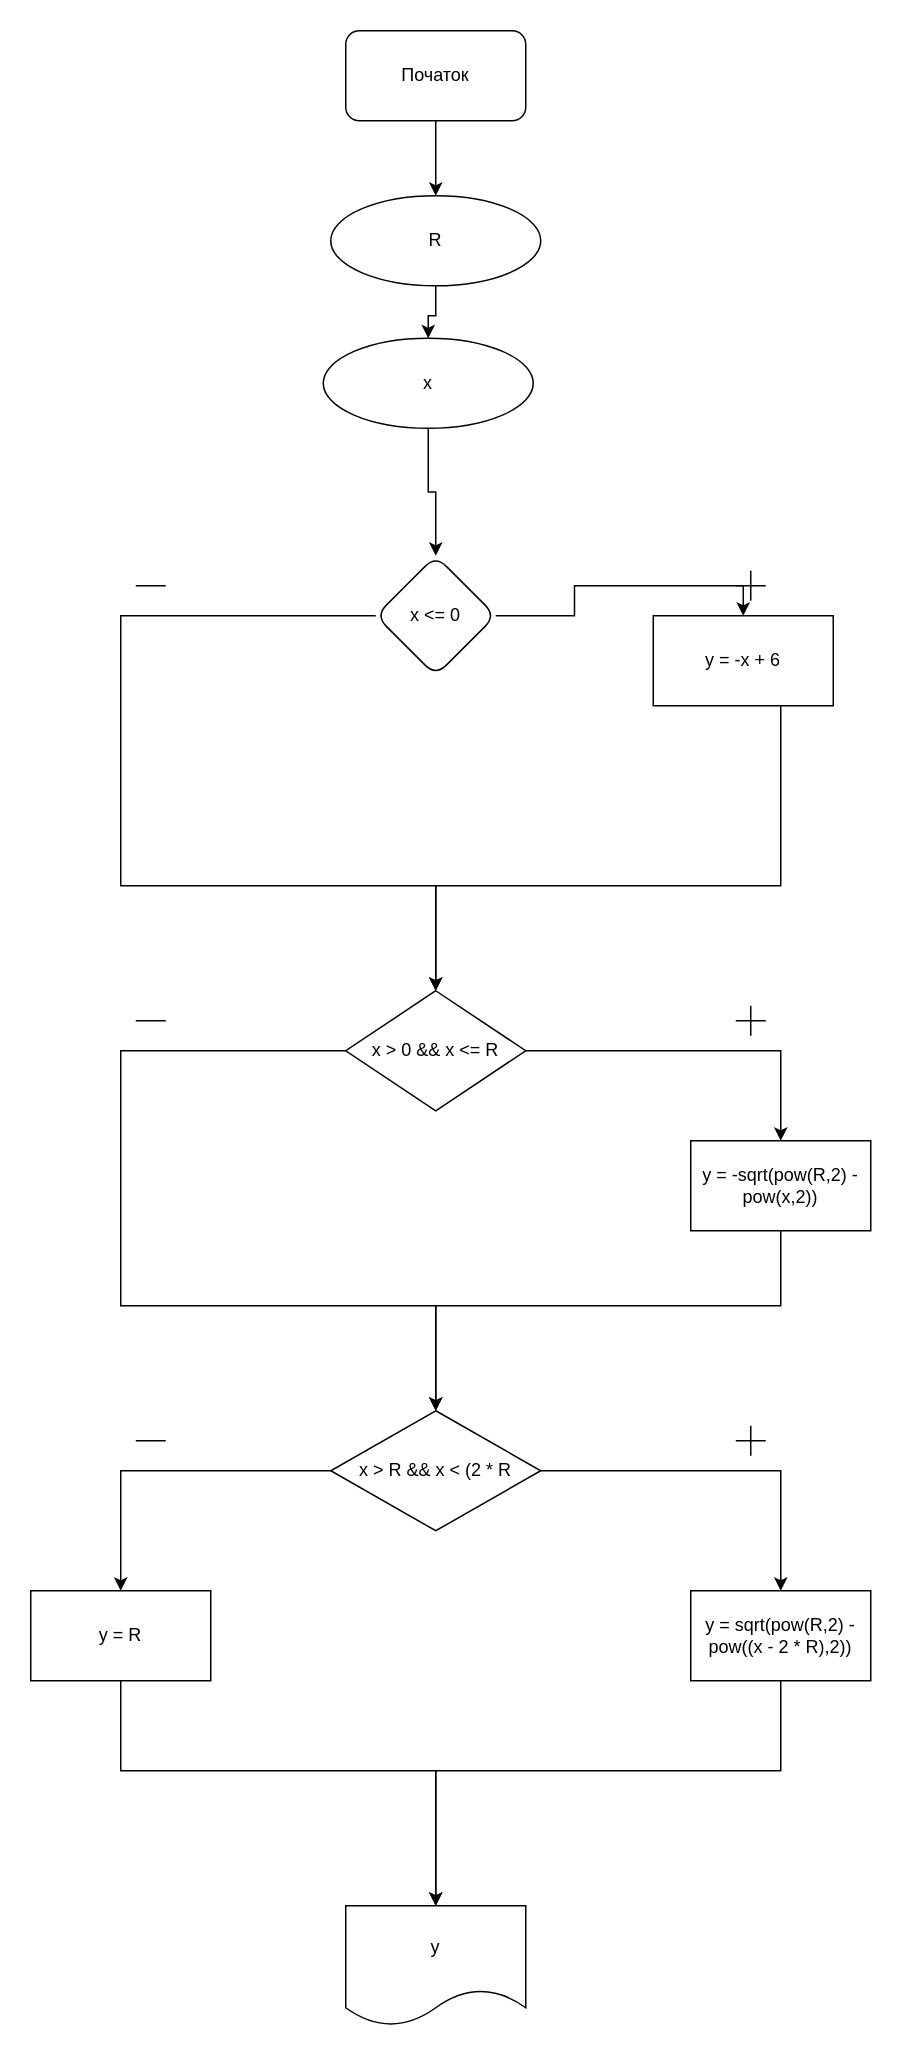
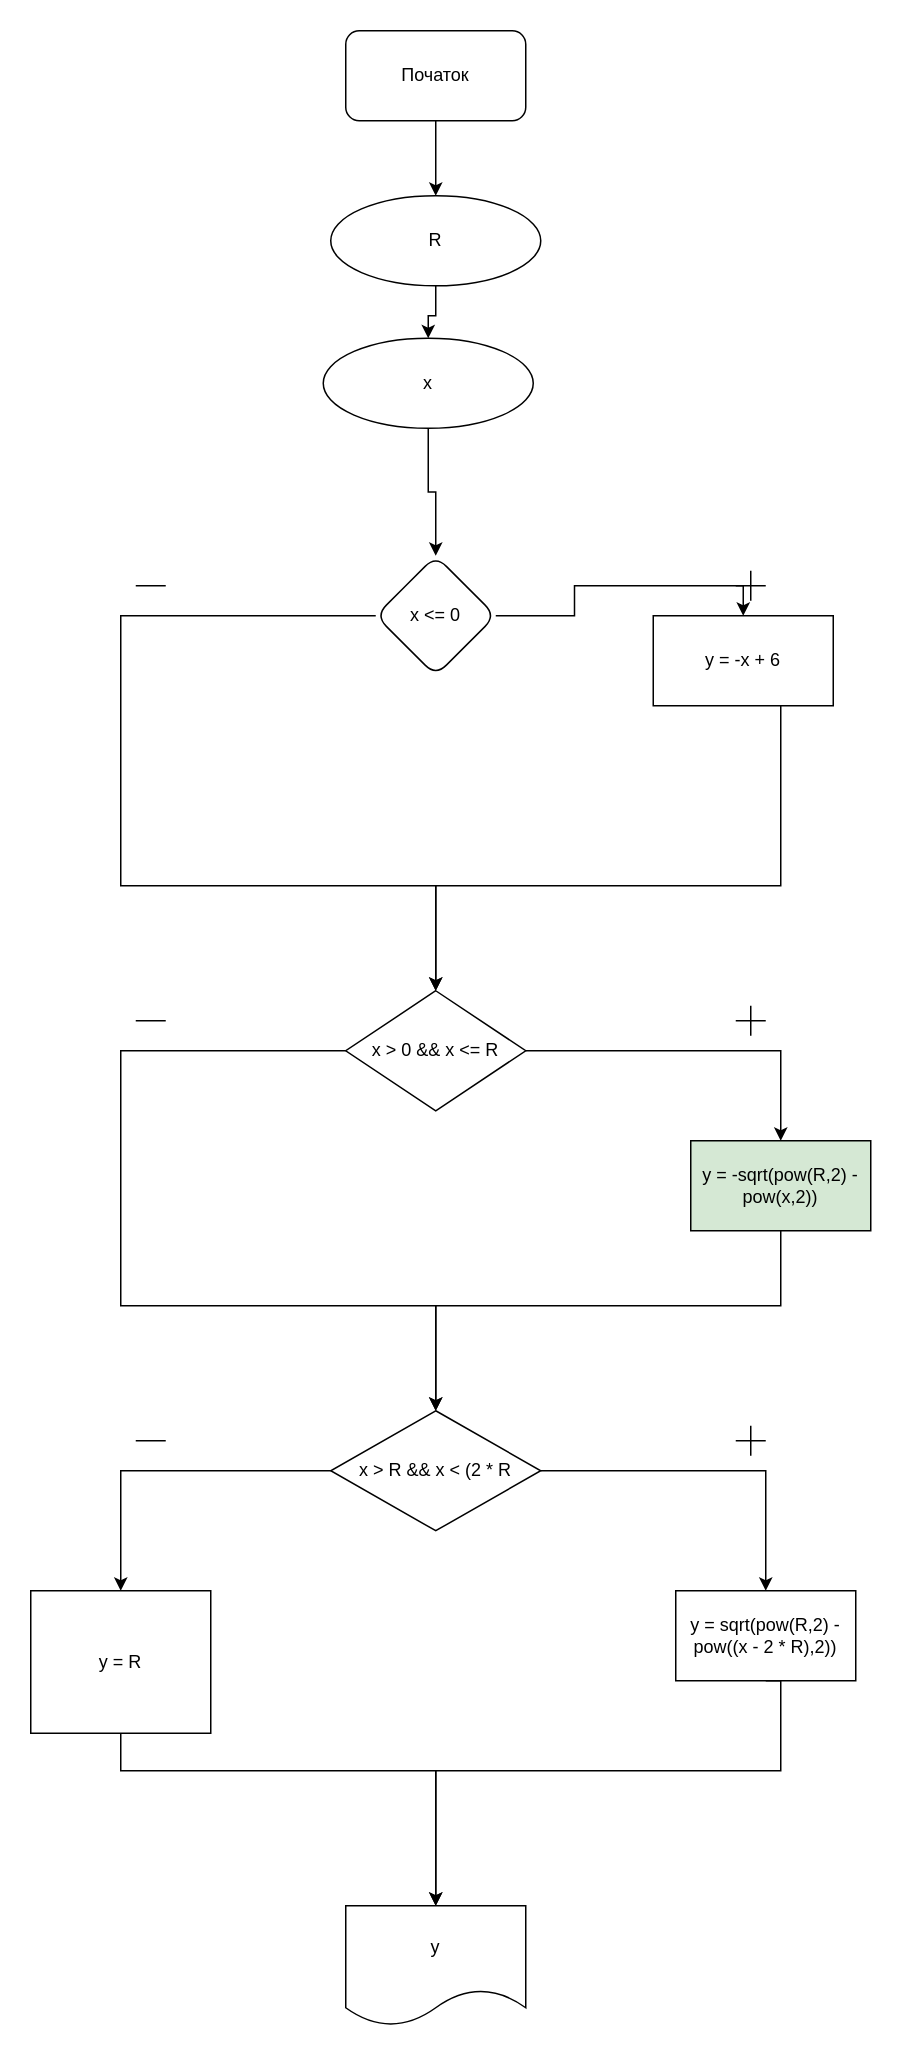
(781, 1186) -> (781, 1186)
(121, 1636) -> (121, 1662)
(781, 1636) -> (766, 1636)
